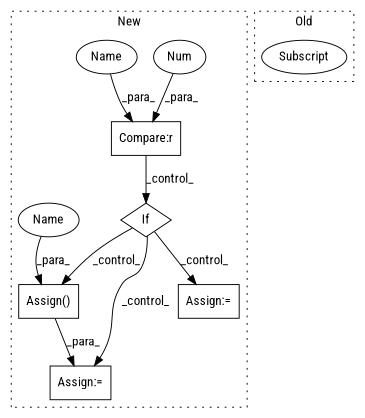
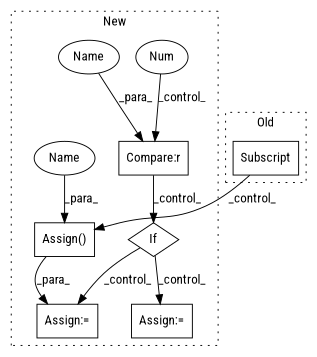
(304, 57) -> (266, 158)
(182, 98) -> (183, 98)
(98, 250) -> (182, 214)
